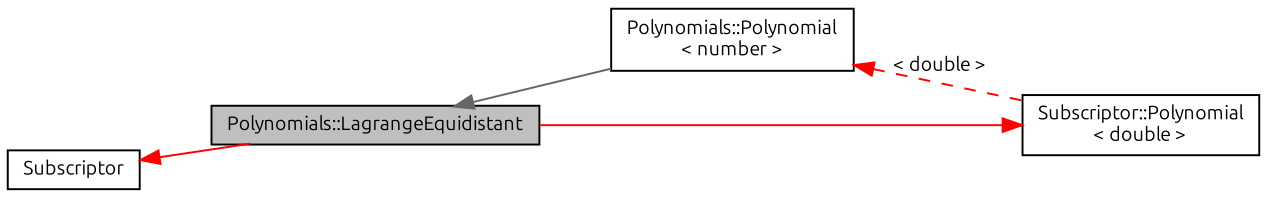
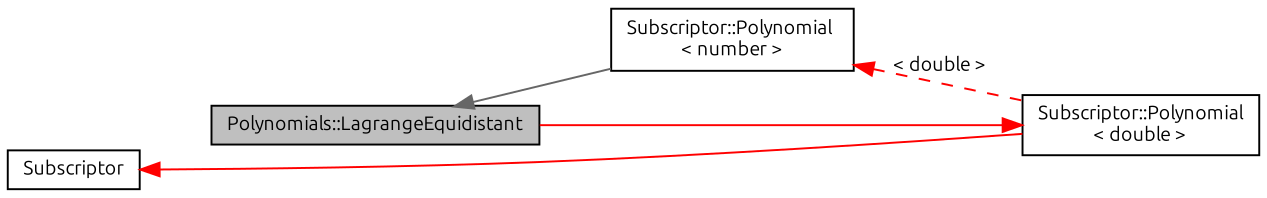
(732, 40) -> (732, 40)
(205, 150) -> (591, 160)
